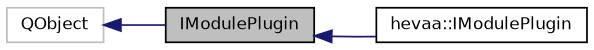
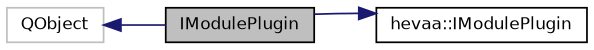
(354, 37) -> (336, 14)
